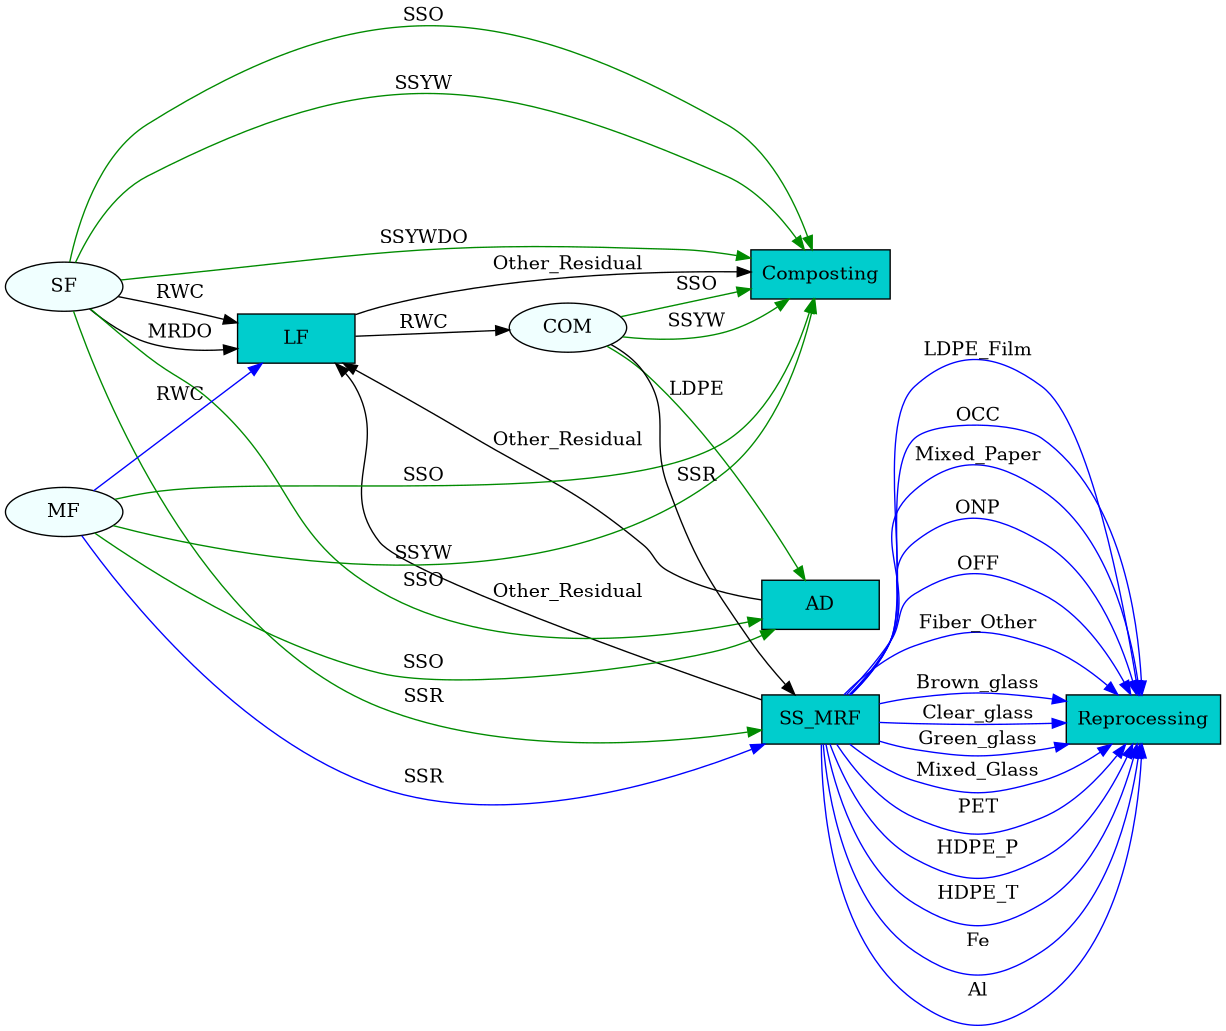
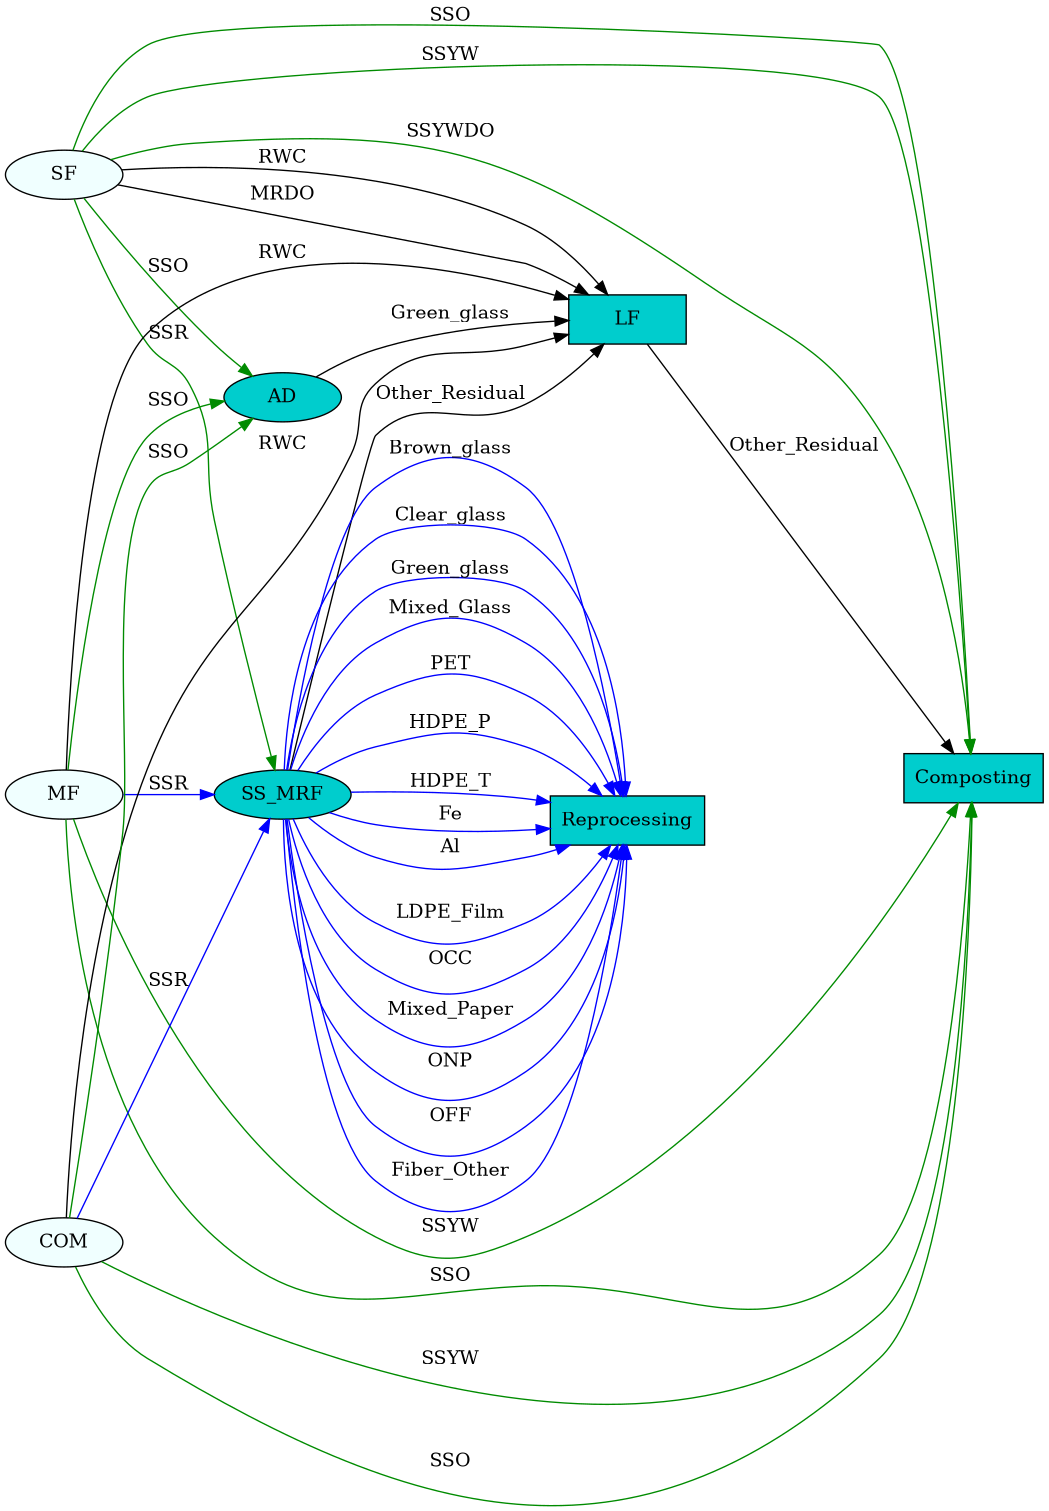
(426, 333) -> (188, 687)
(697, 390) -> (169, 453)
(172, 431) -> (129, 361)
(568, 440) -> (451, 313)
(680, 519) -> (166, 1035)
(821, 605) -> (283, 397)
(821, 720) -> (283, 795)
